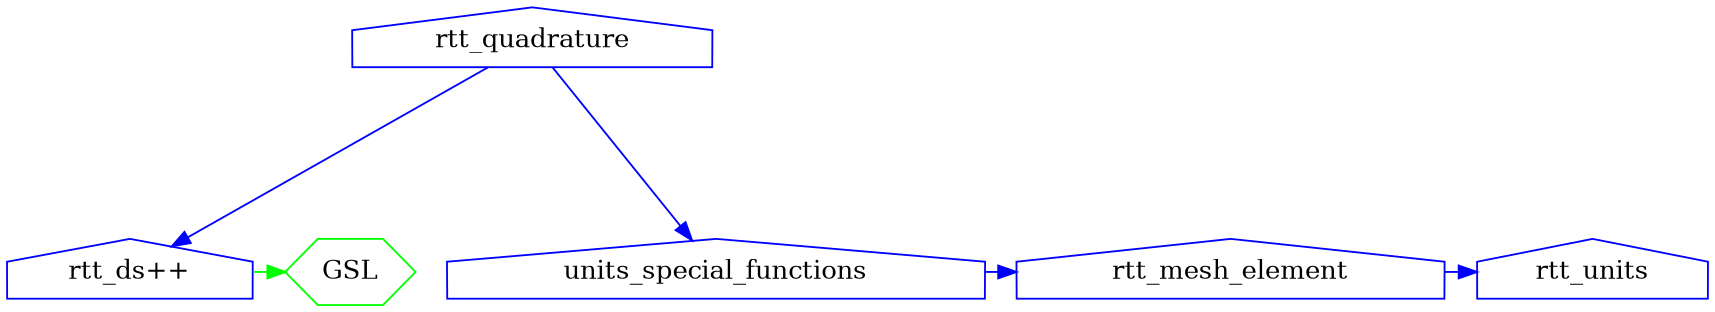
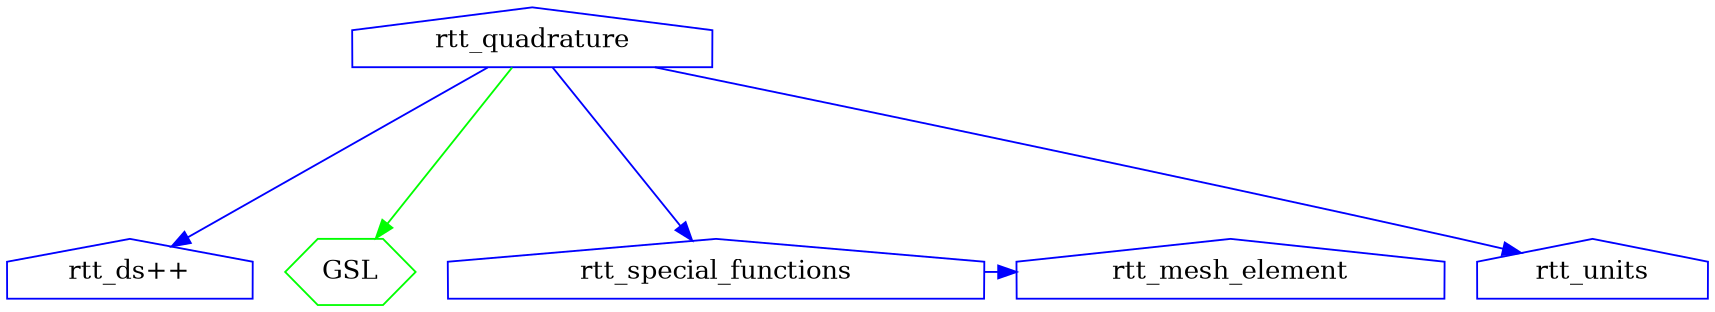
(260, 272) -> (450, 146)
(716, 272) -> (716, 272)
(1452, 272) -> (1079, 156)
